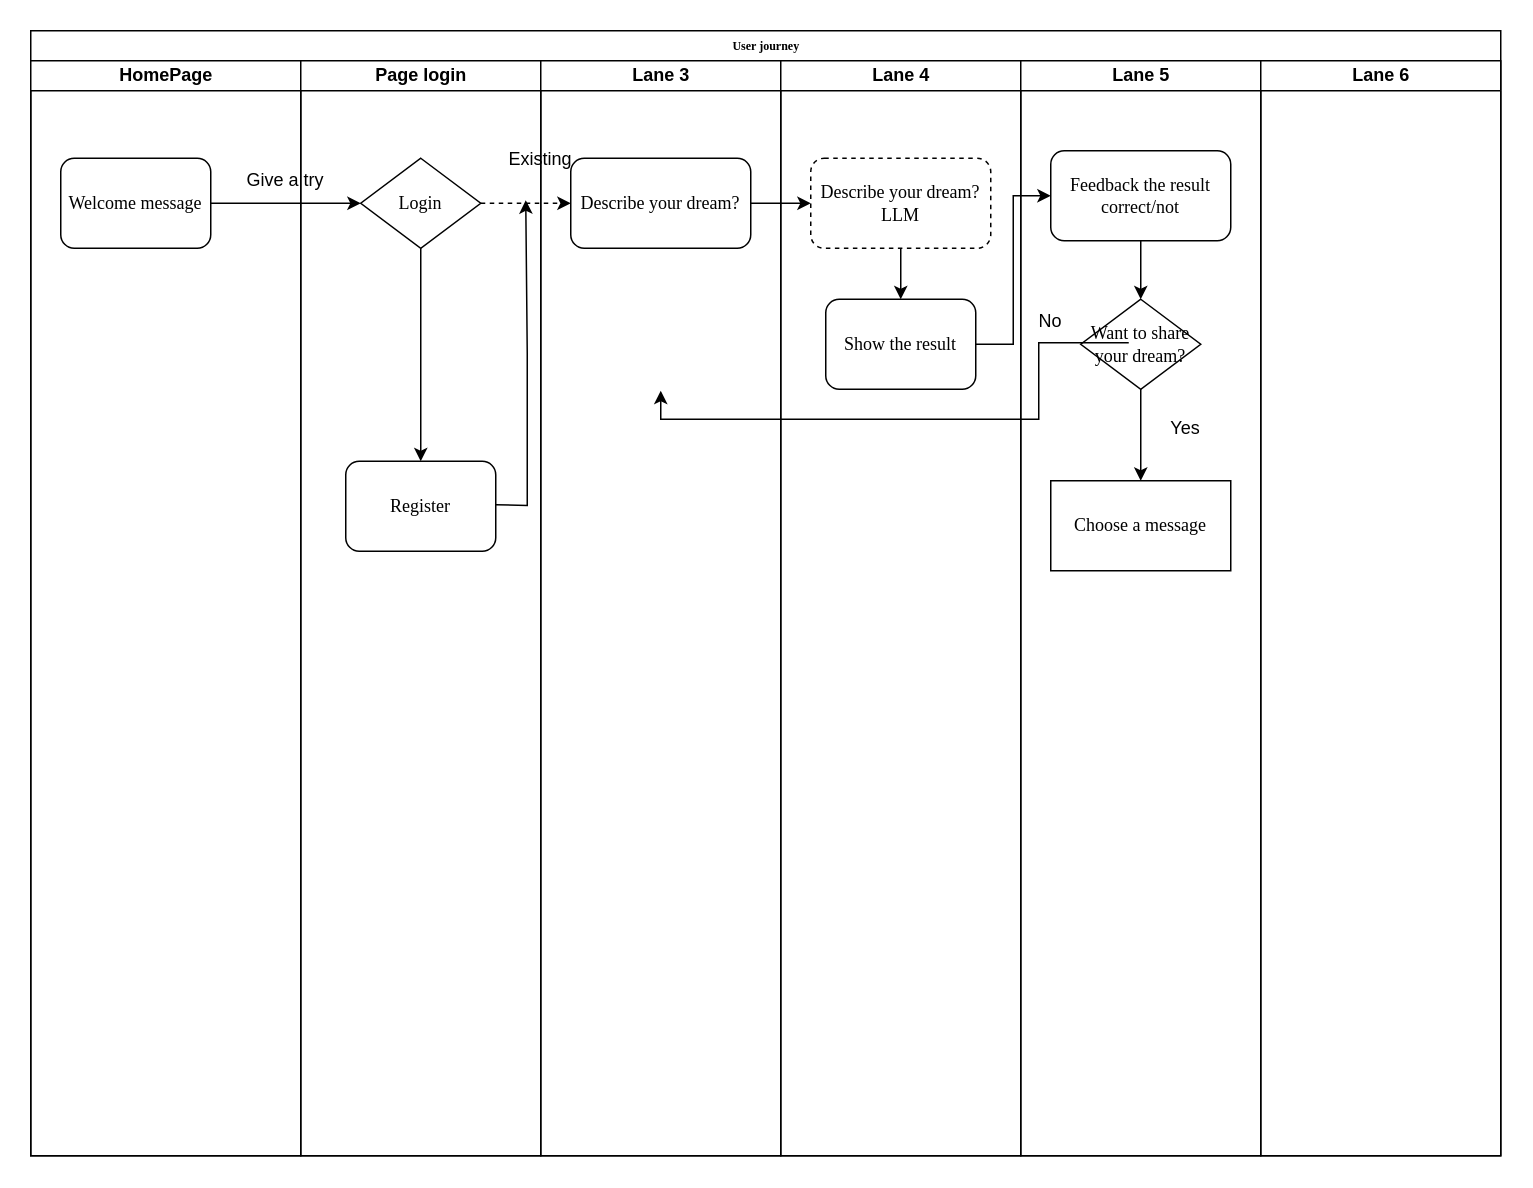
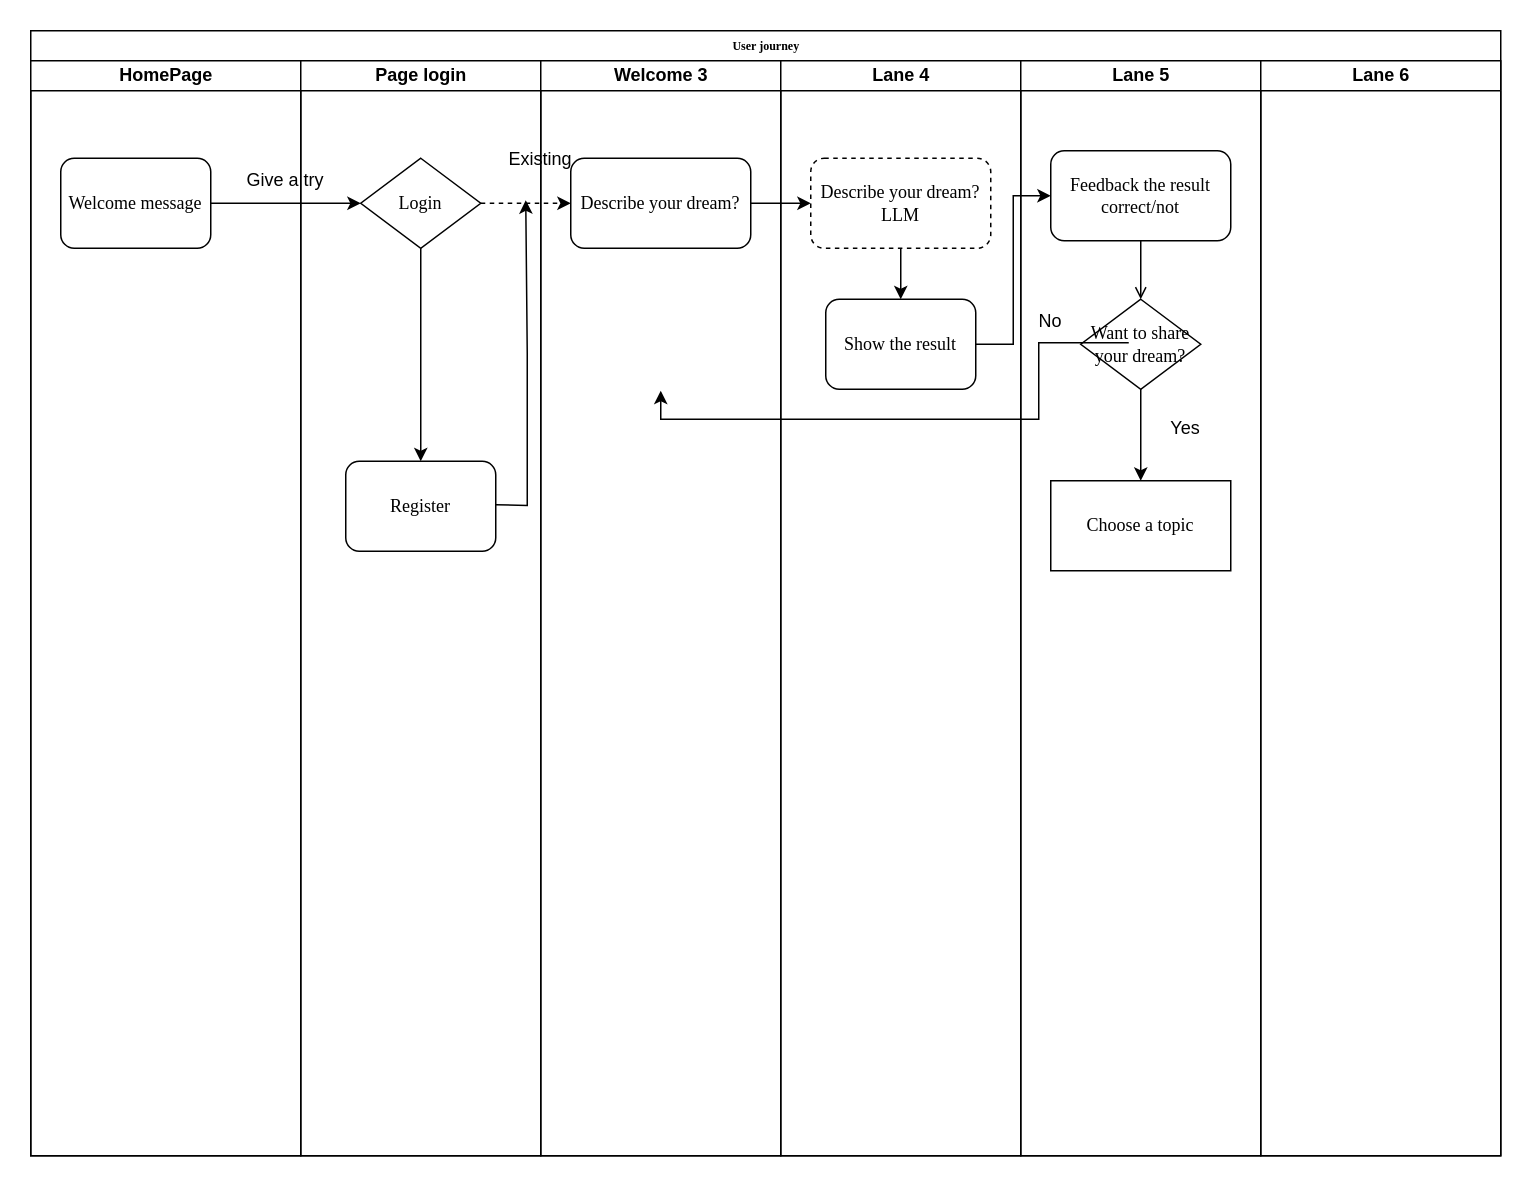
(662, 76) -> (662, 76)
(1141, 288) -> (1141, 290)
(1141, 526) -> (1141, 526)
